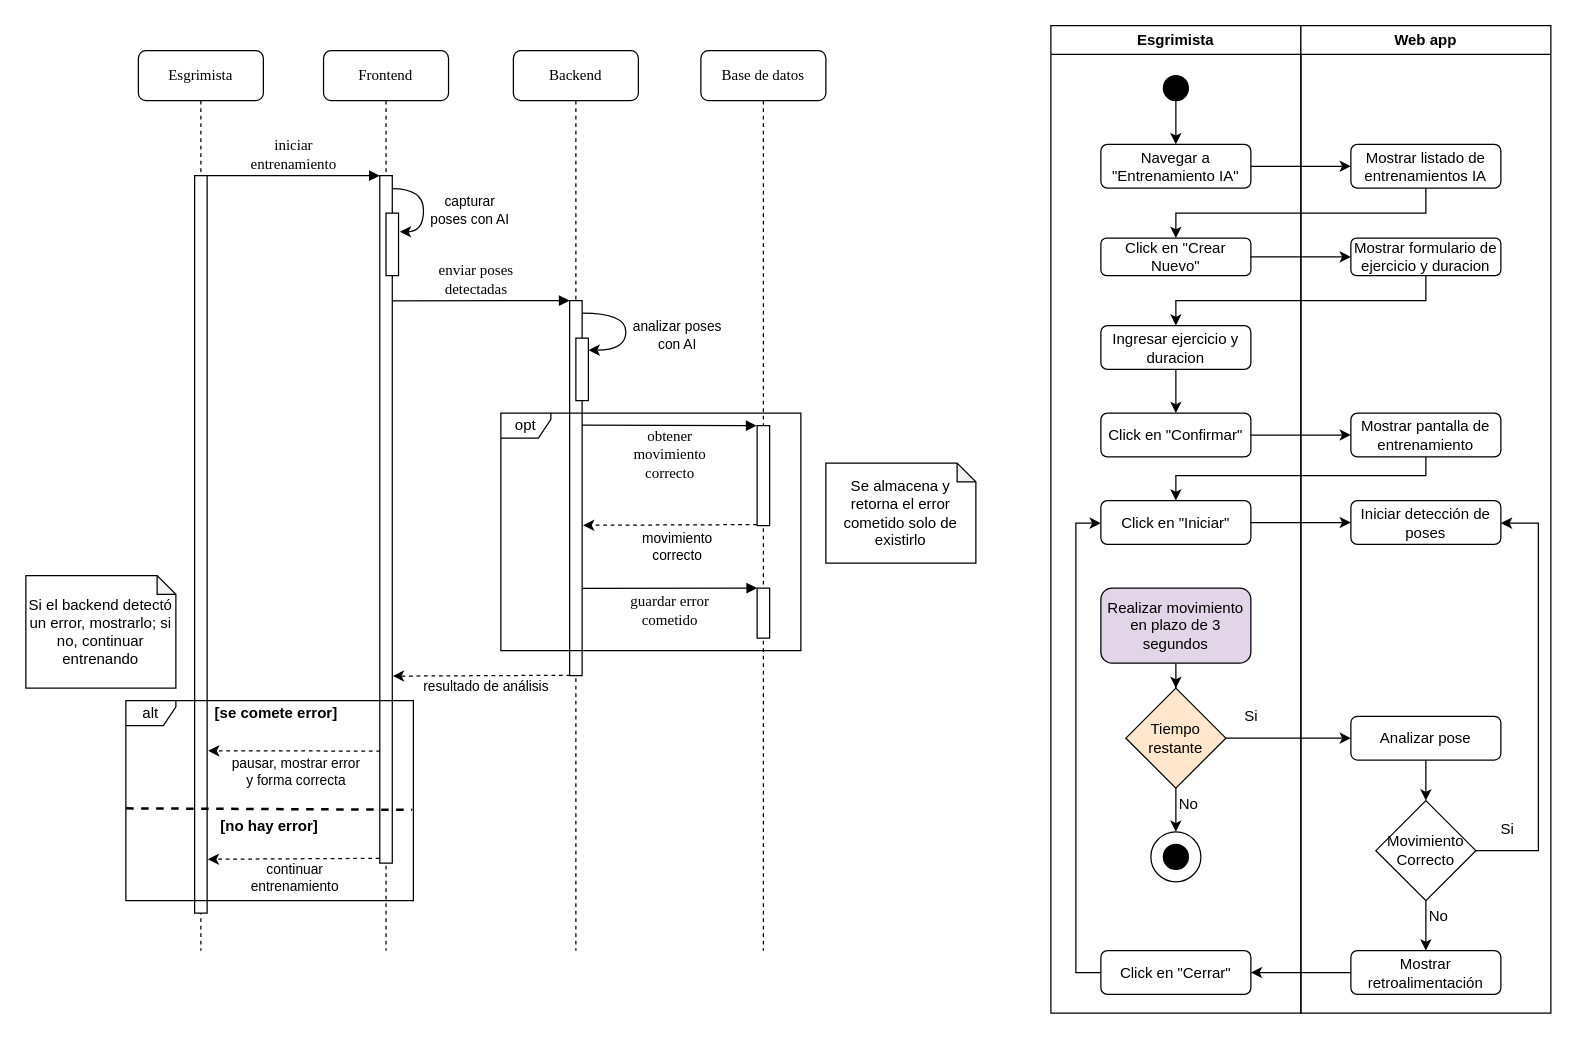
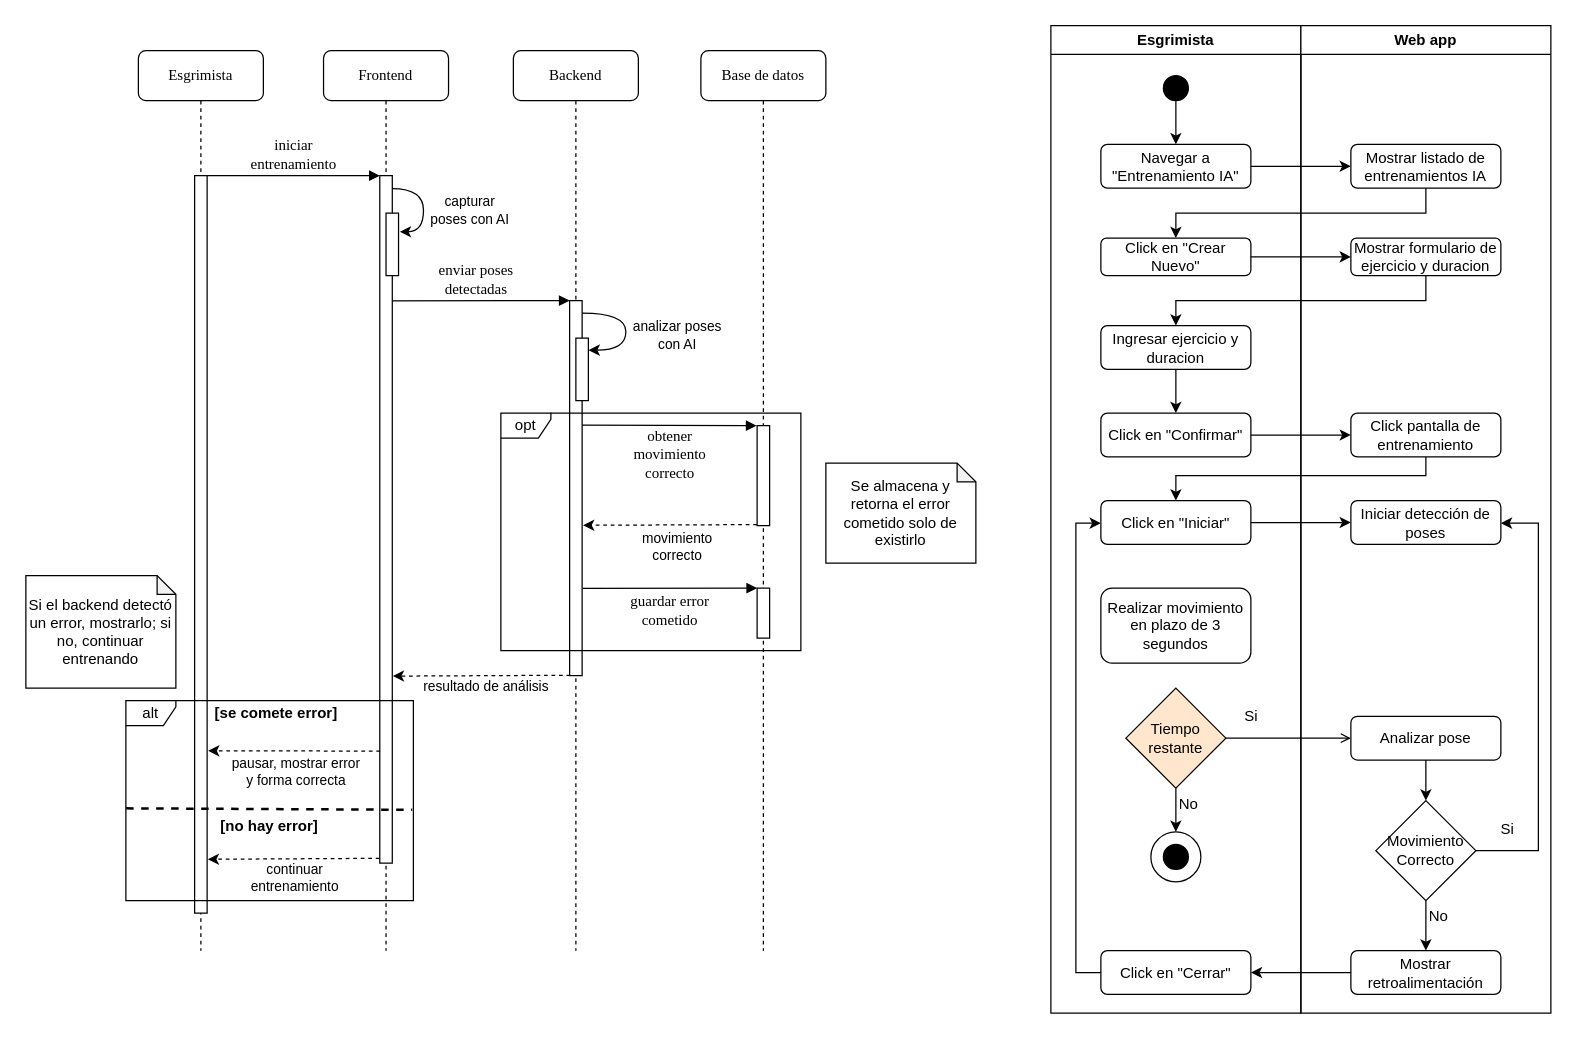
(1426, 436) -> (1426, 436)
(1176, 626) -> (1176, 626)
(1176, 680) -> none
(1341, 738) -> (1342, 738)
